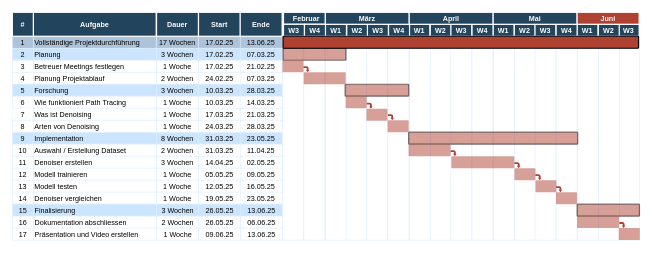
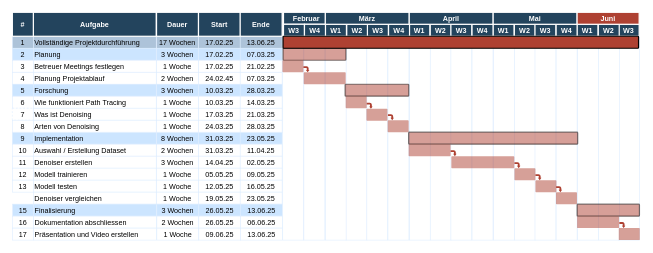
(219, 79) -> (219, 79)
(23, 198) -> none
